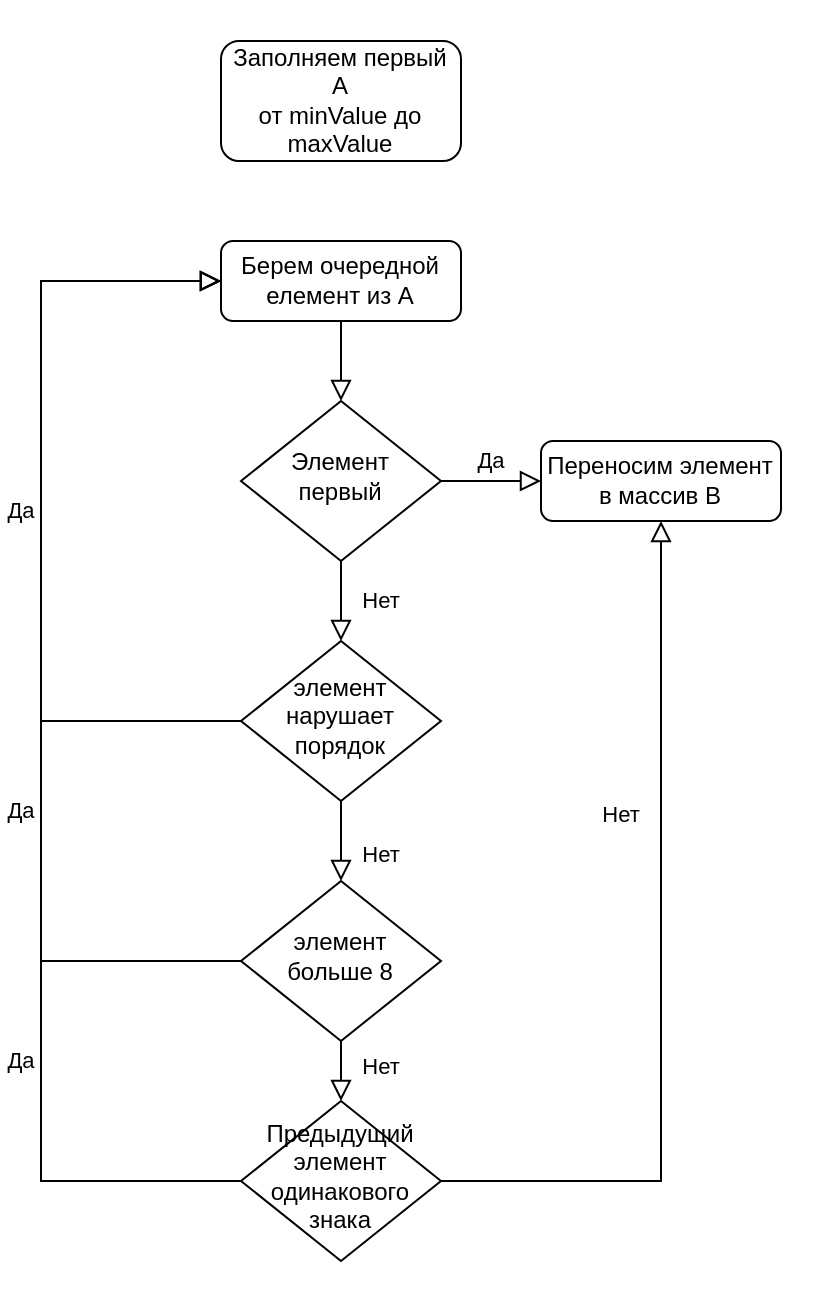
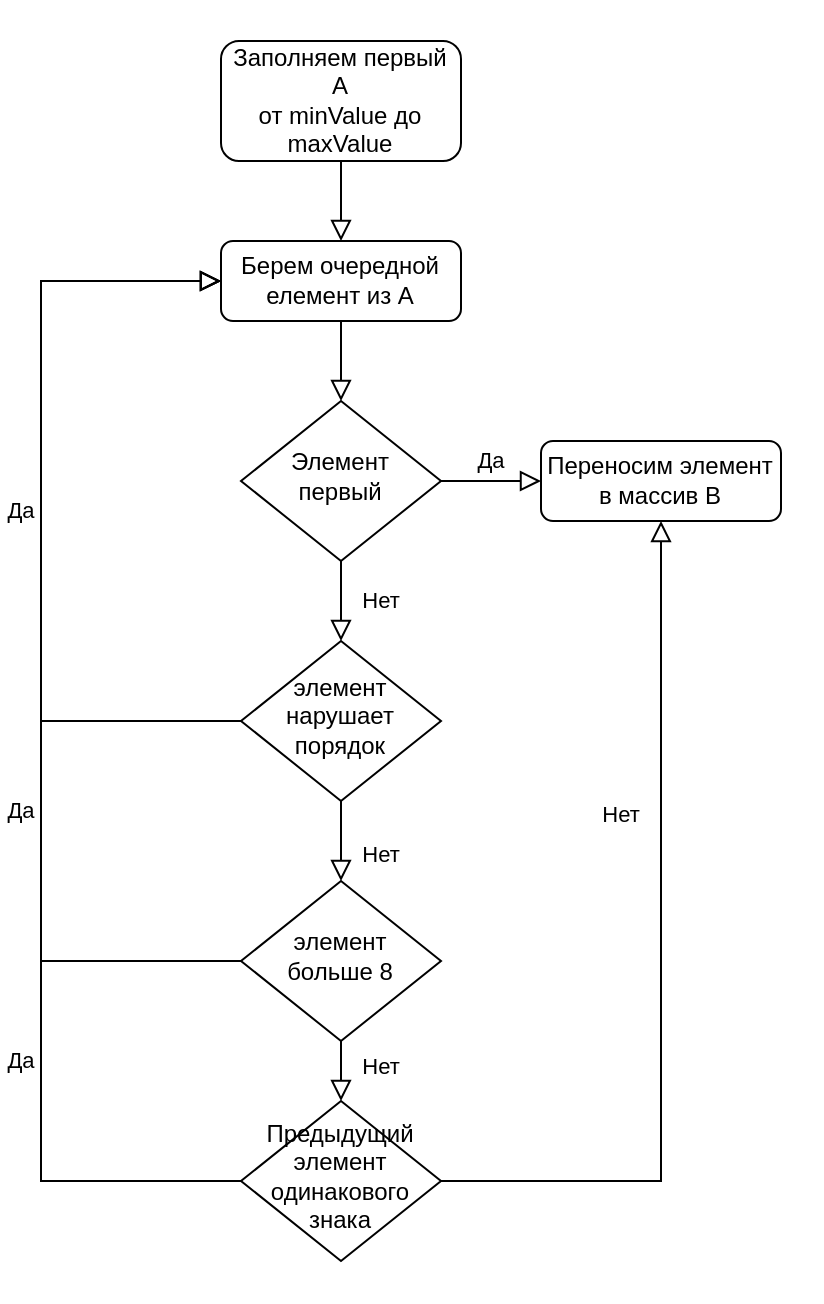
none -> (341, 190)
